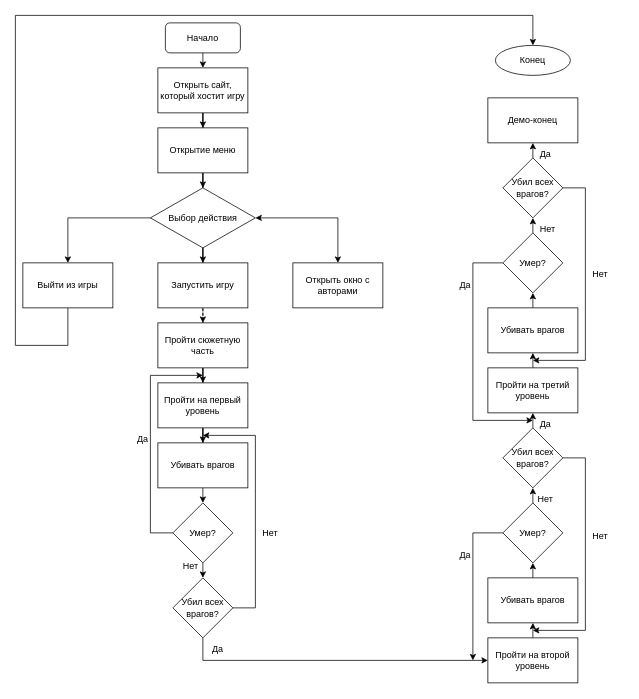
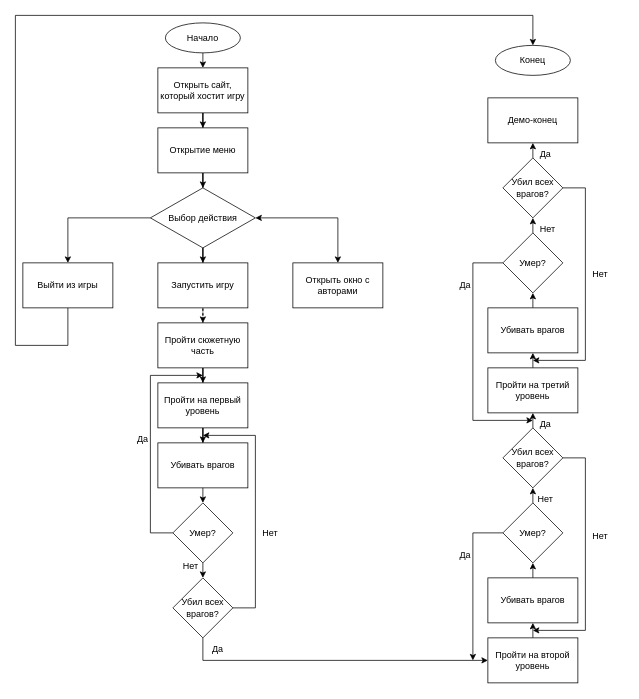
(203, 38) -> (203, 38)
